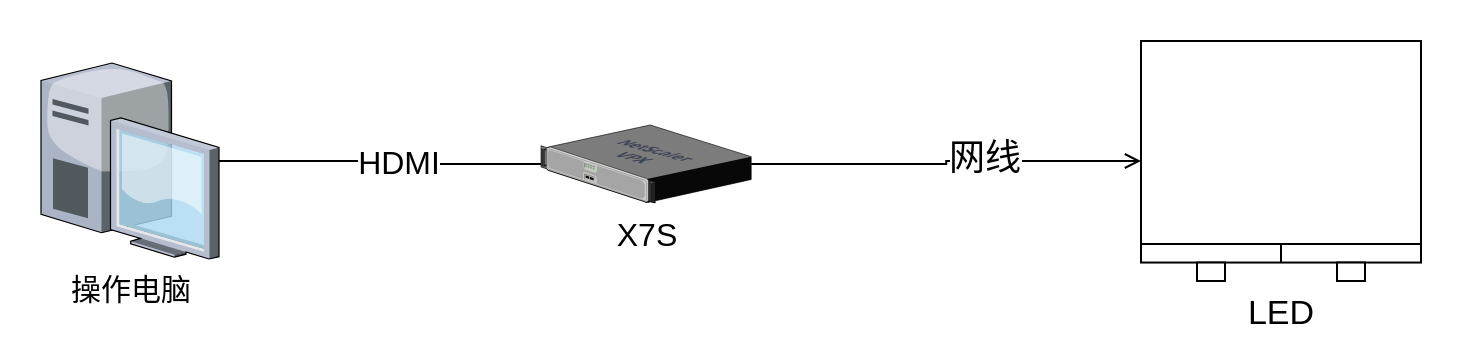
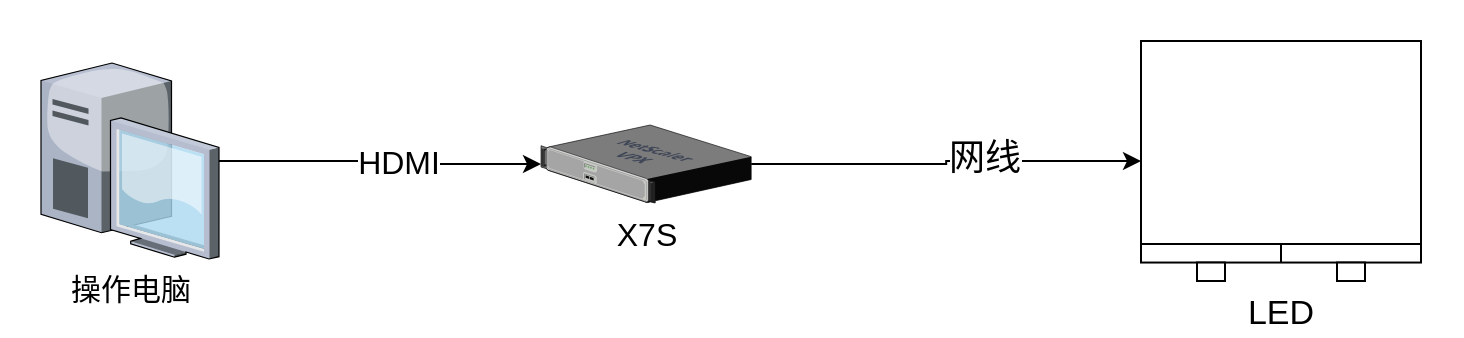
(1129, 161) -> (1126, 161)
(532, 164) -> (526, 164)
